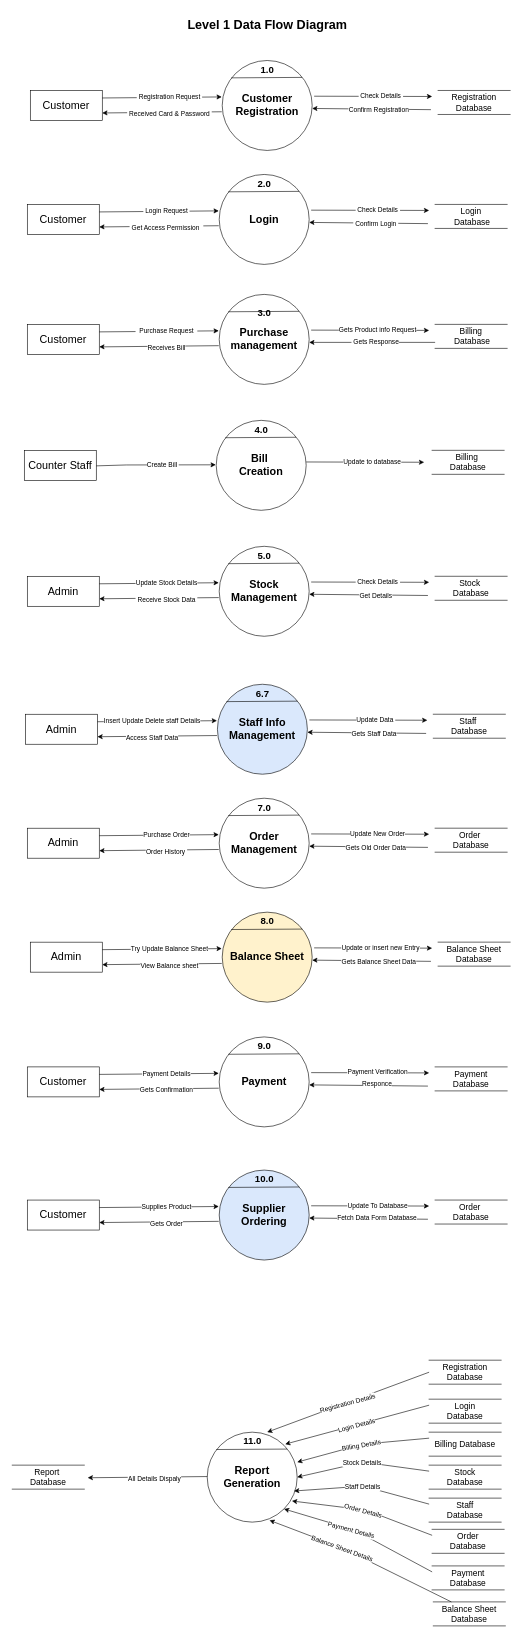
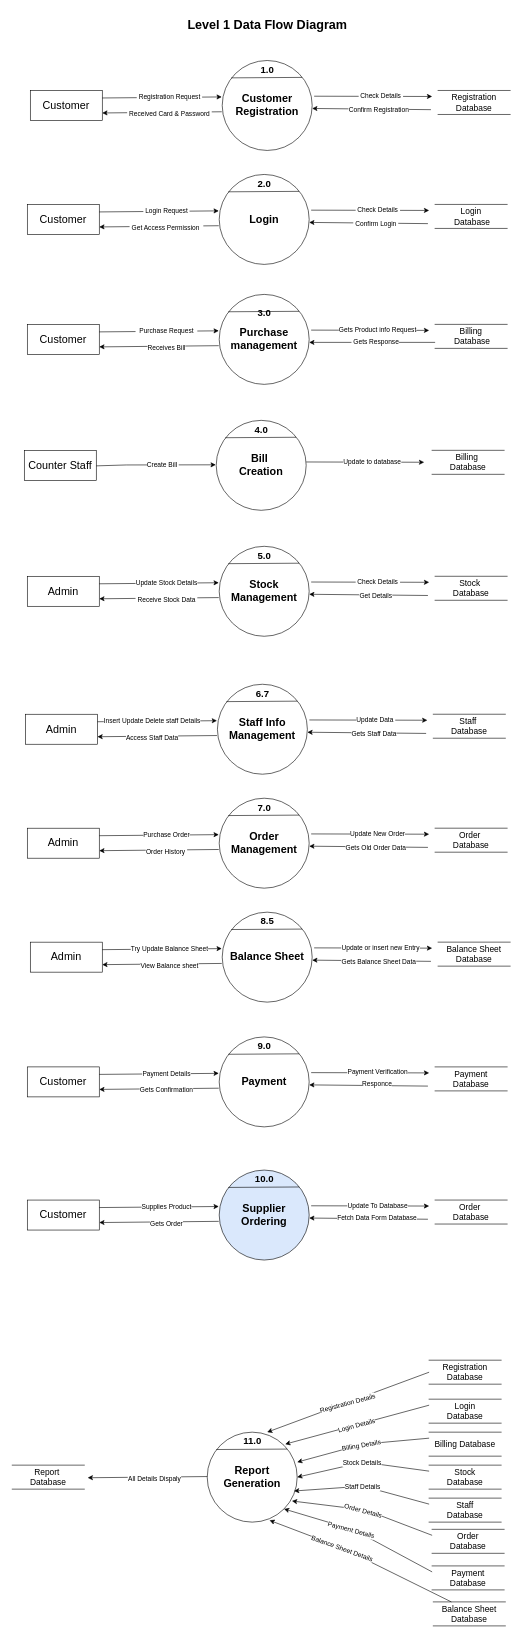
(263, 729) -> (263, 729)
(268, 921) -> (268, 921)
(267, 957) -> (267, 957)
